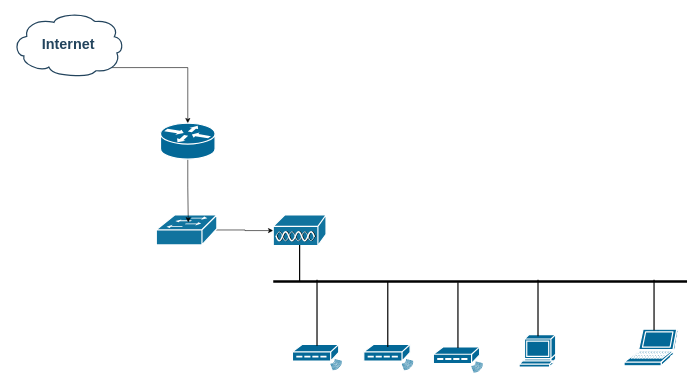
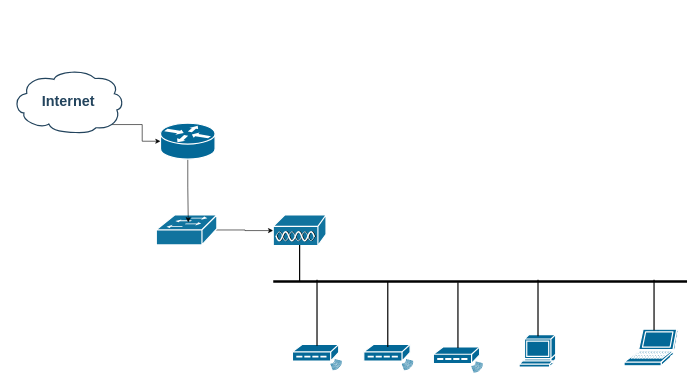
(68, 44) -> (68, 101)
